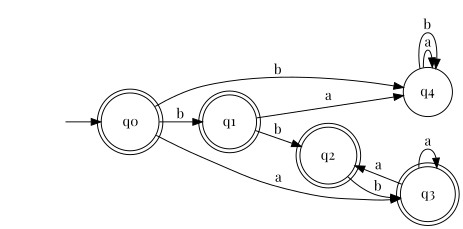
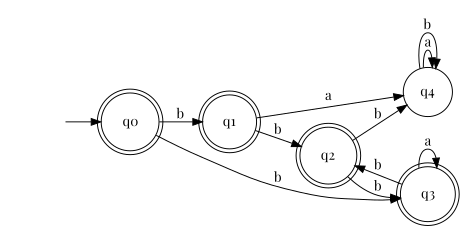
(272, 78) -> (376, 125)
(378, 166) -> (378, 166)
(278, 178) -> (278, 178)
